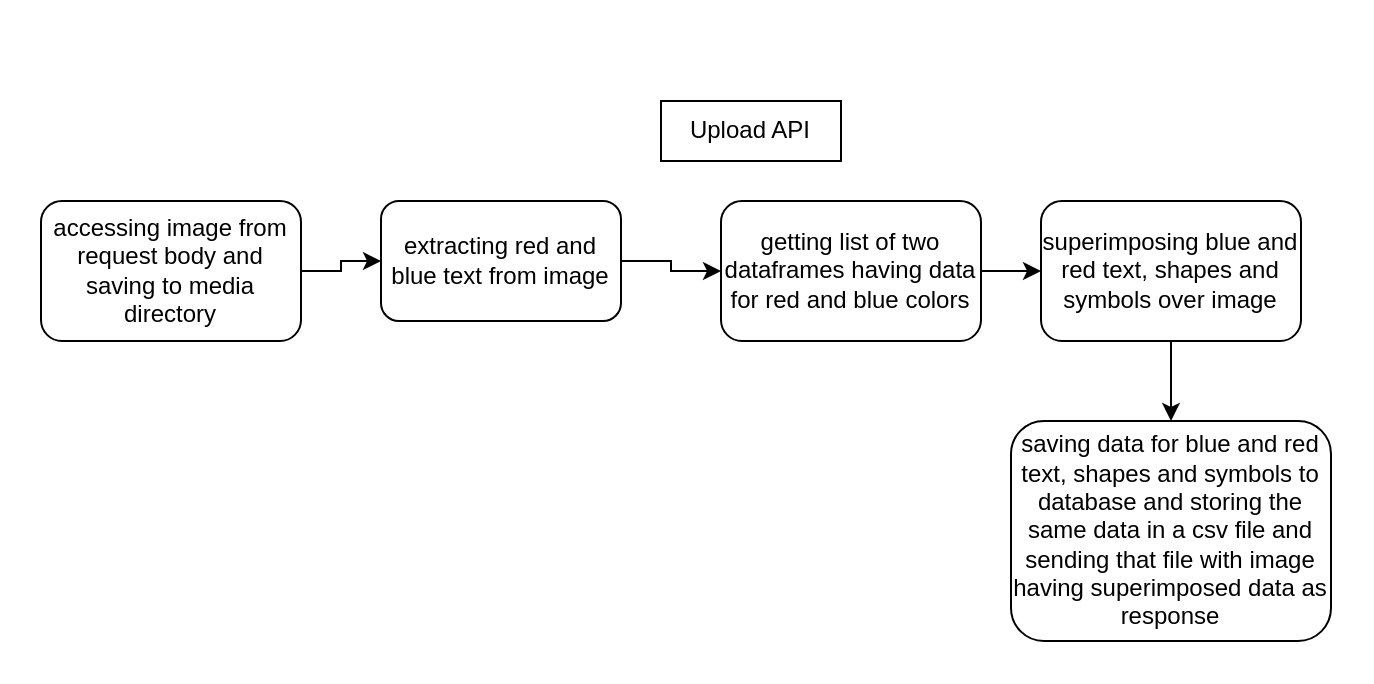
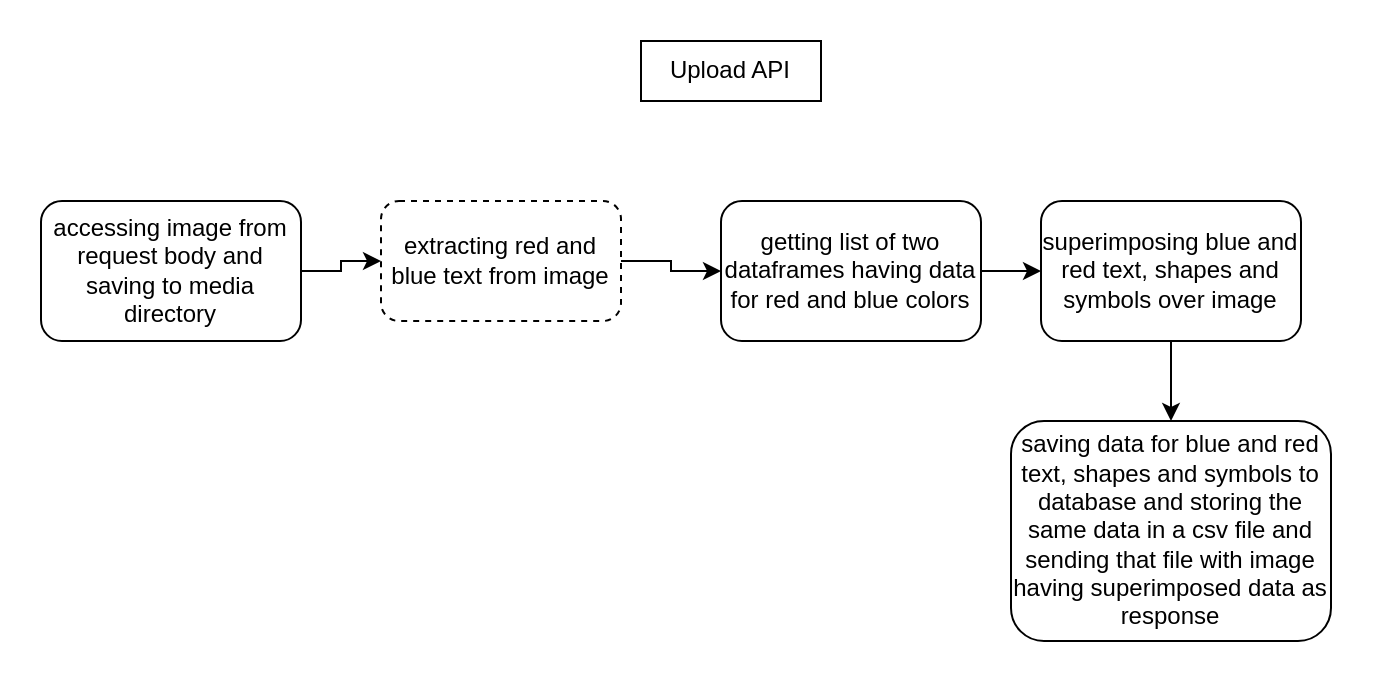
(751, 131) -> (731, 71)
(501, 261) -> (501, 261)
